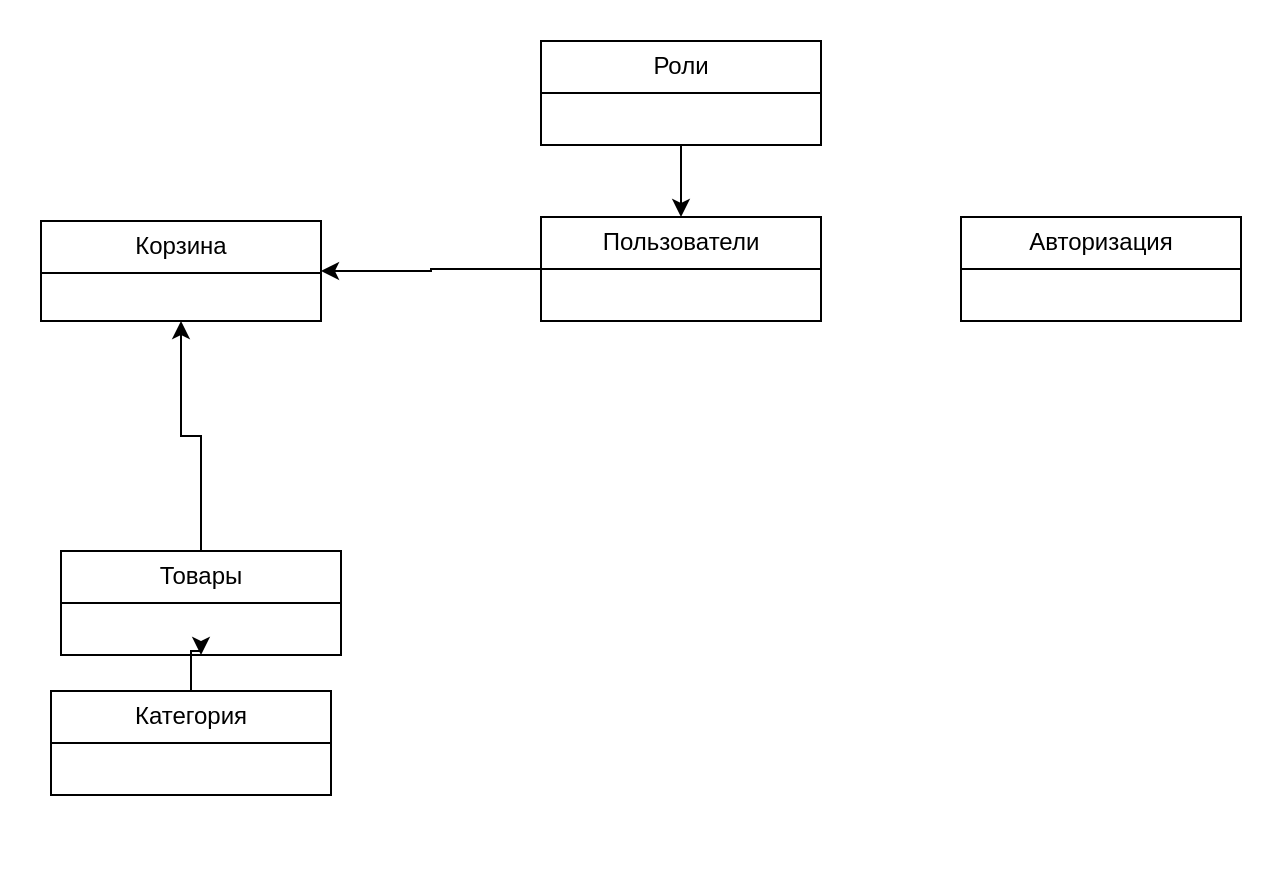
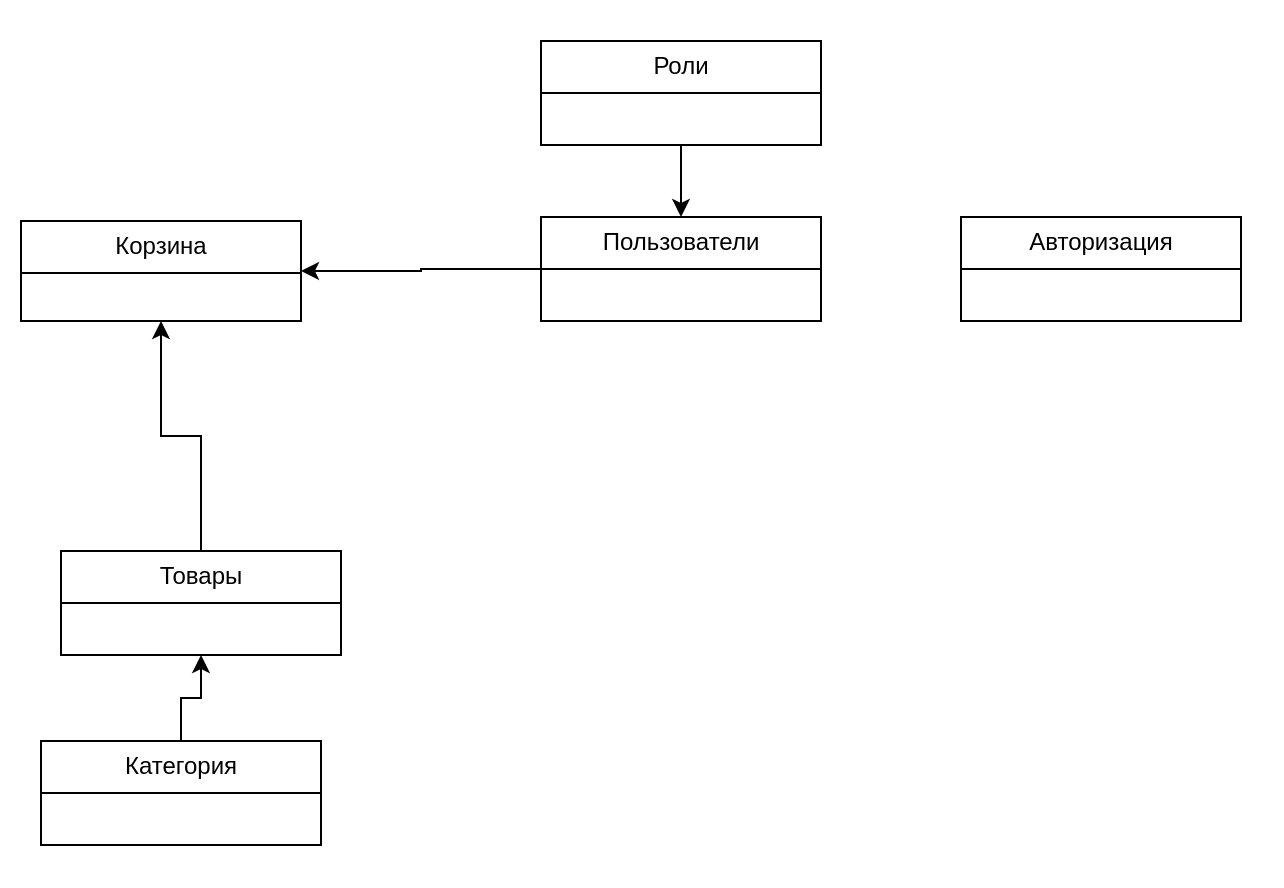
(181, 271) -> (161, 271)
(191, 743) -> (181, 793)
